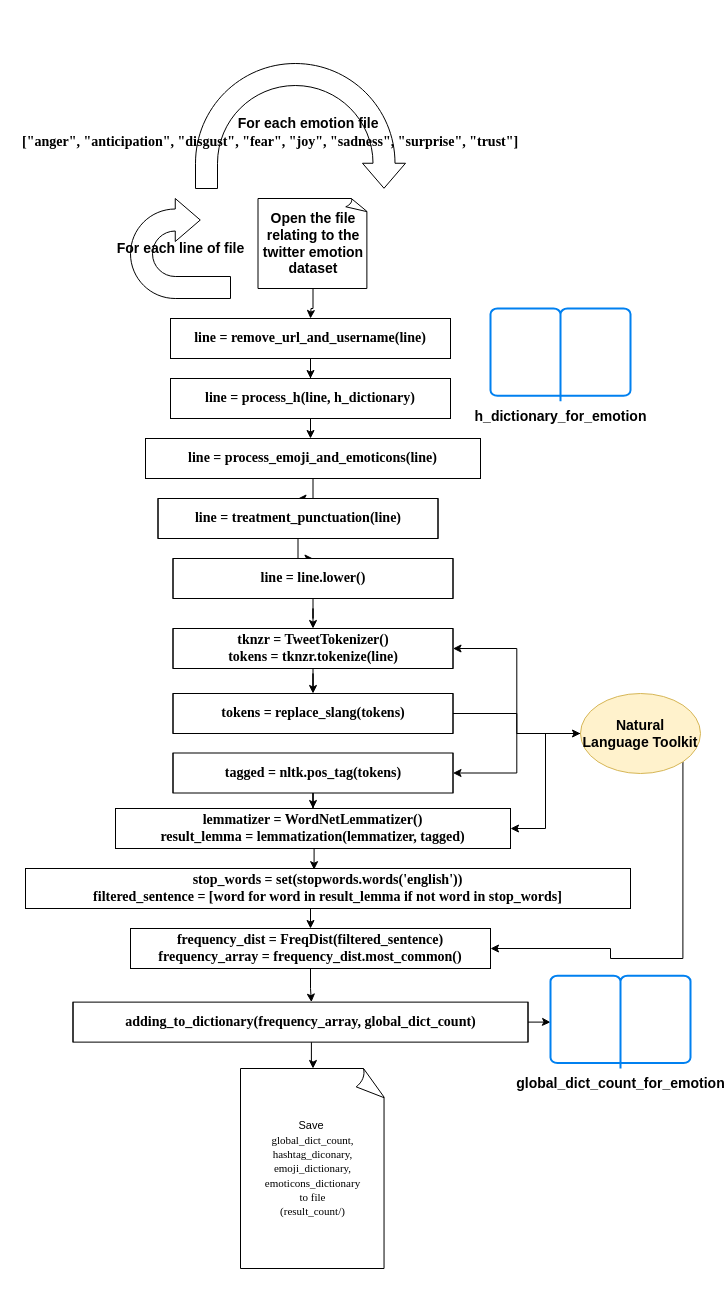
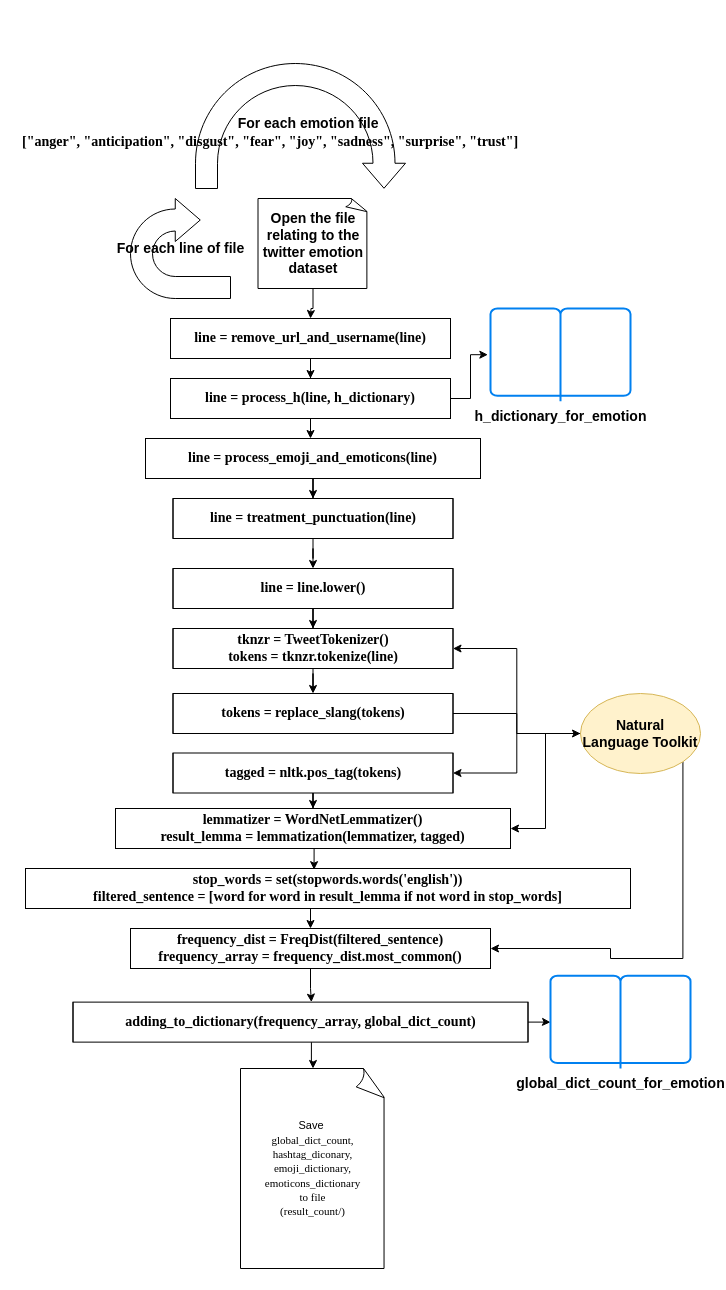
none -> (471, 381)
(298, 519) -> (313, 519)
(313, 579) -> (313, 589)
